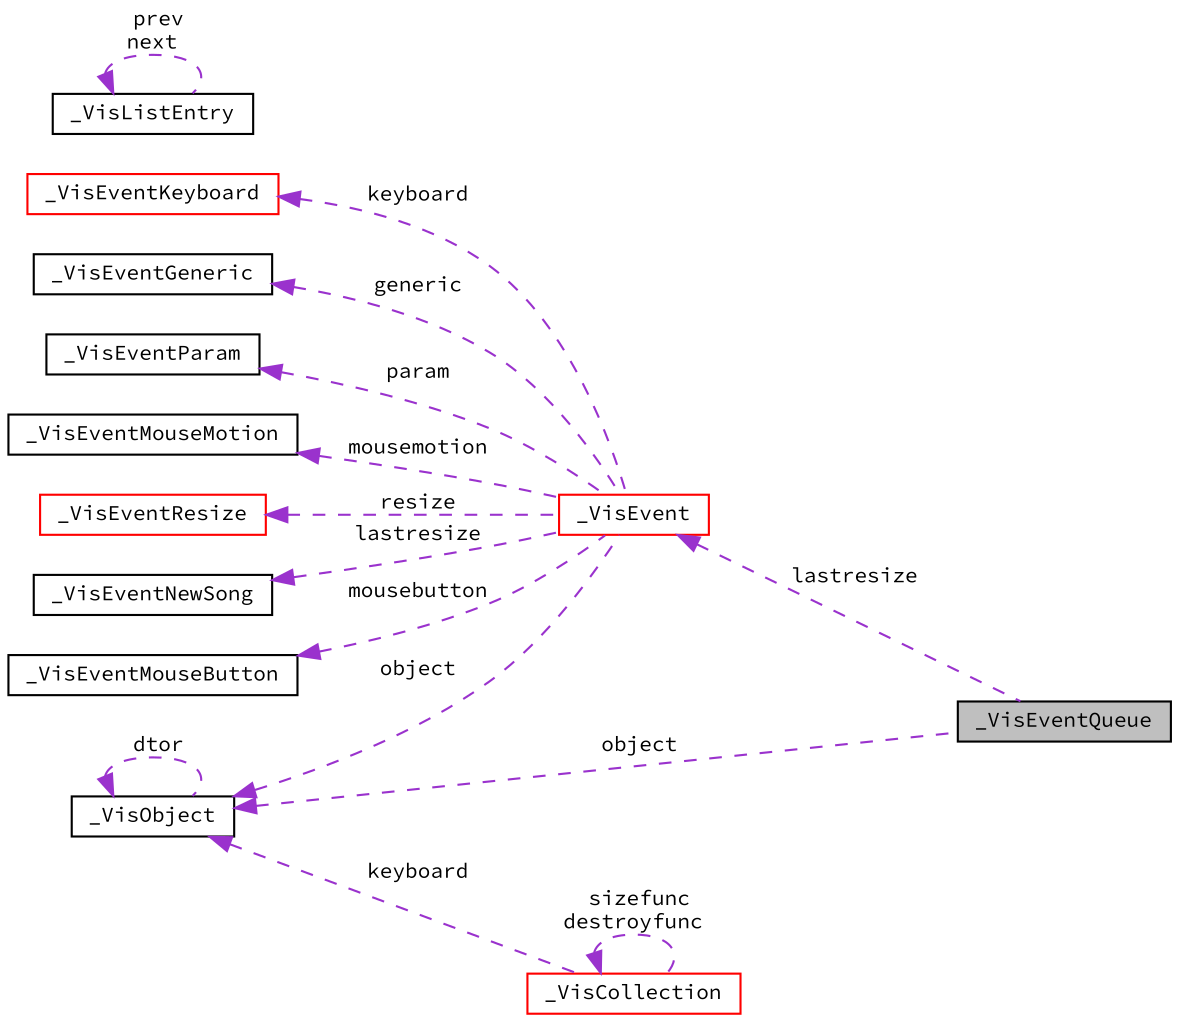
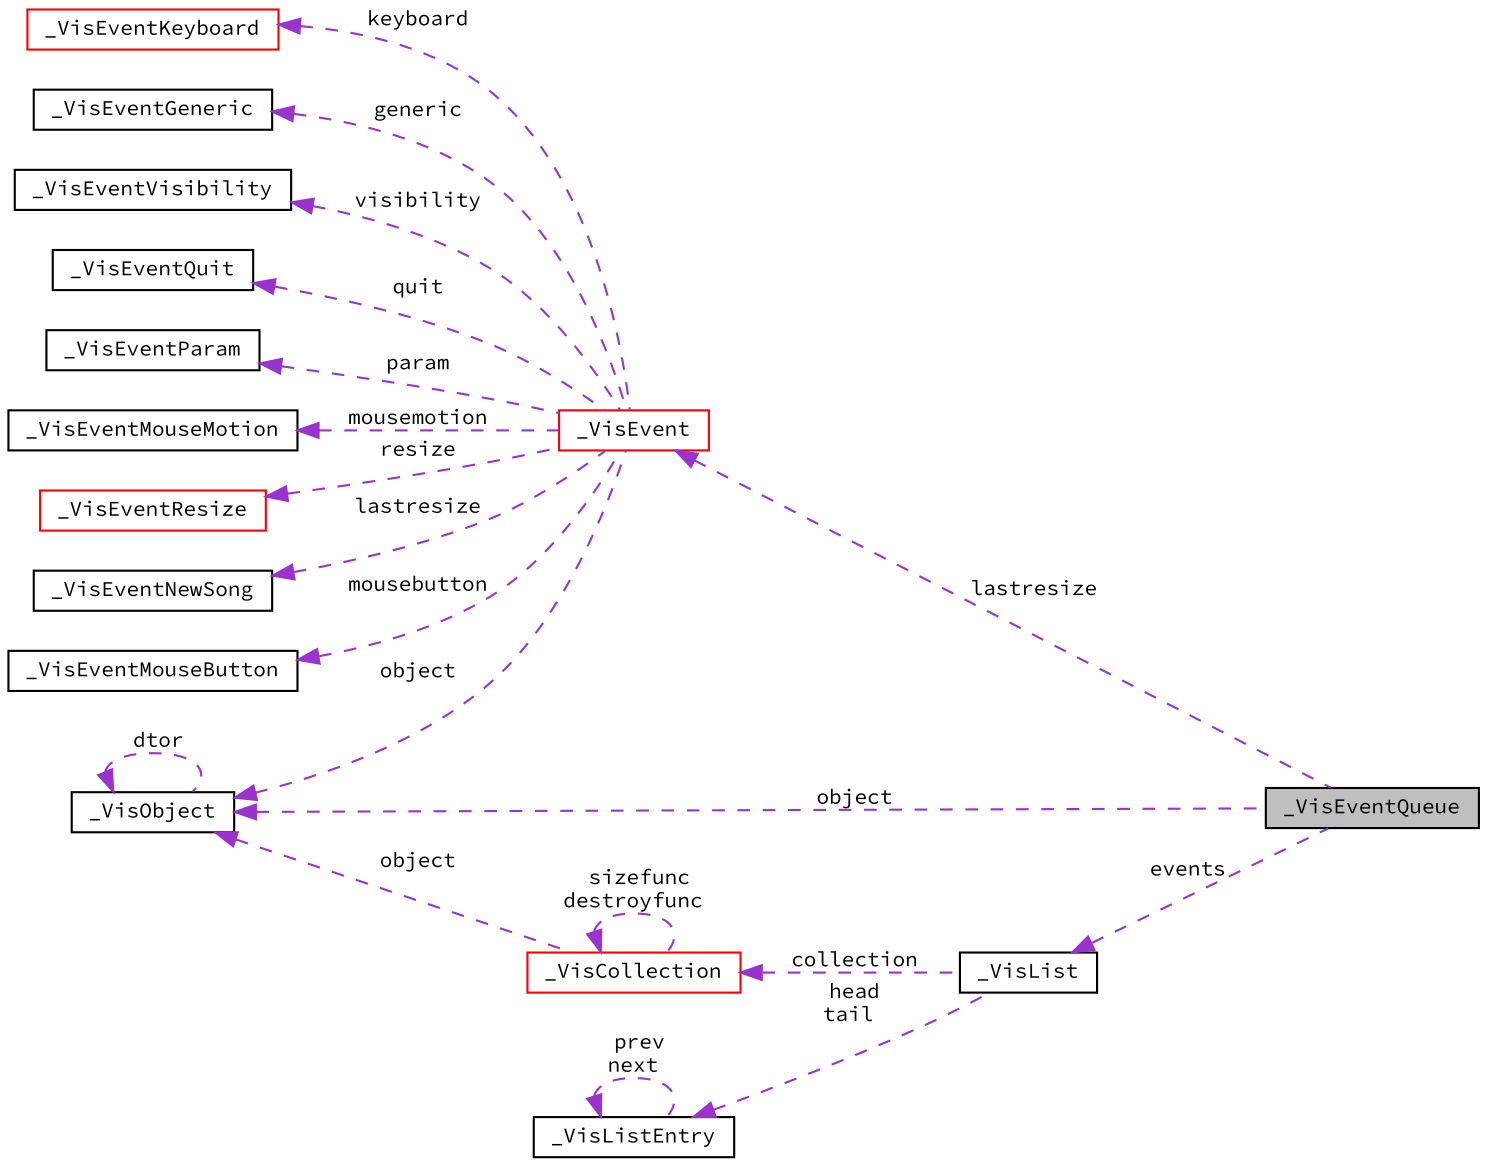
none -> (153, 190)
none -> (153, 270)
(412, 872) -> (412, 862)
none -> (1028, 973)
